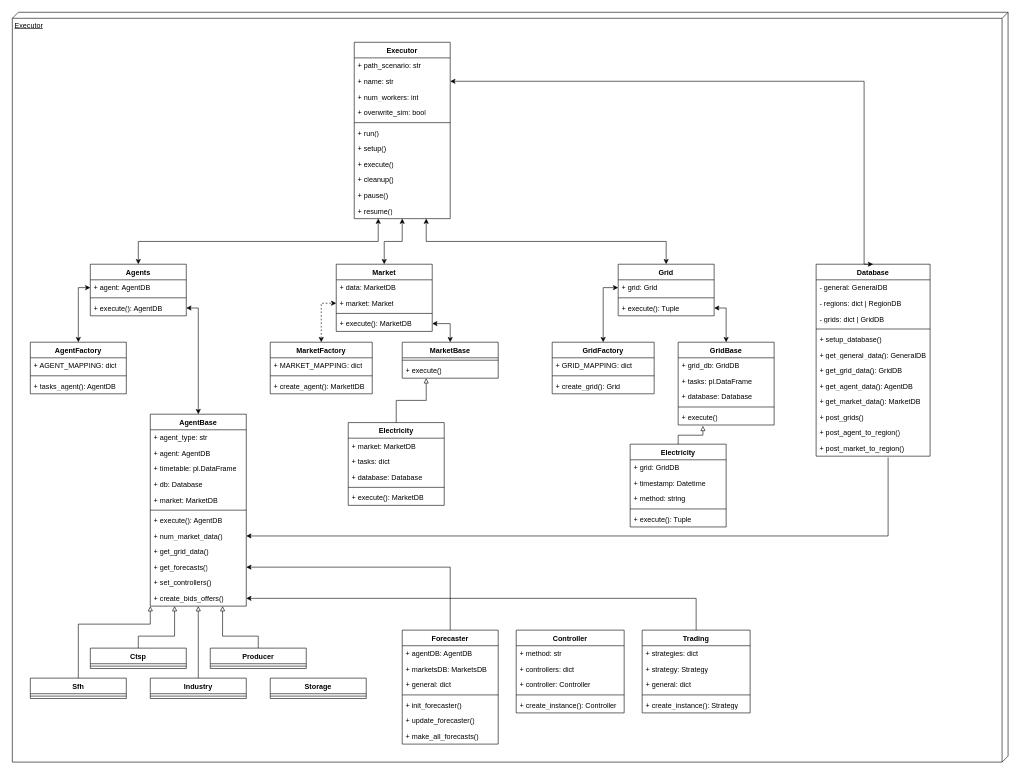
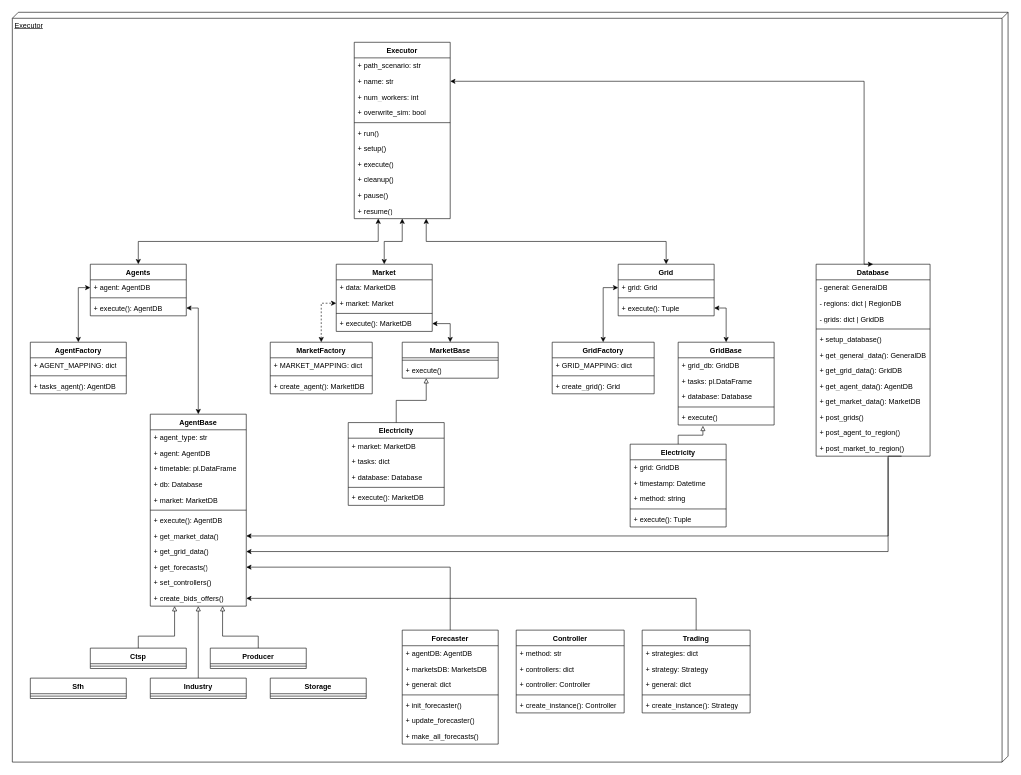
(191, 537) -> (191, 537)
none -> (571, 552)
(93, 624) -> none
